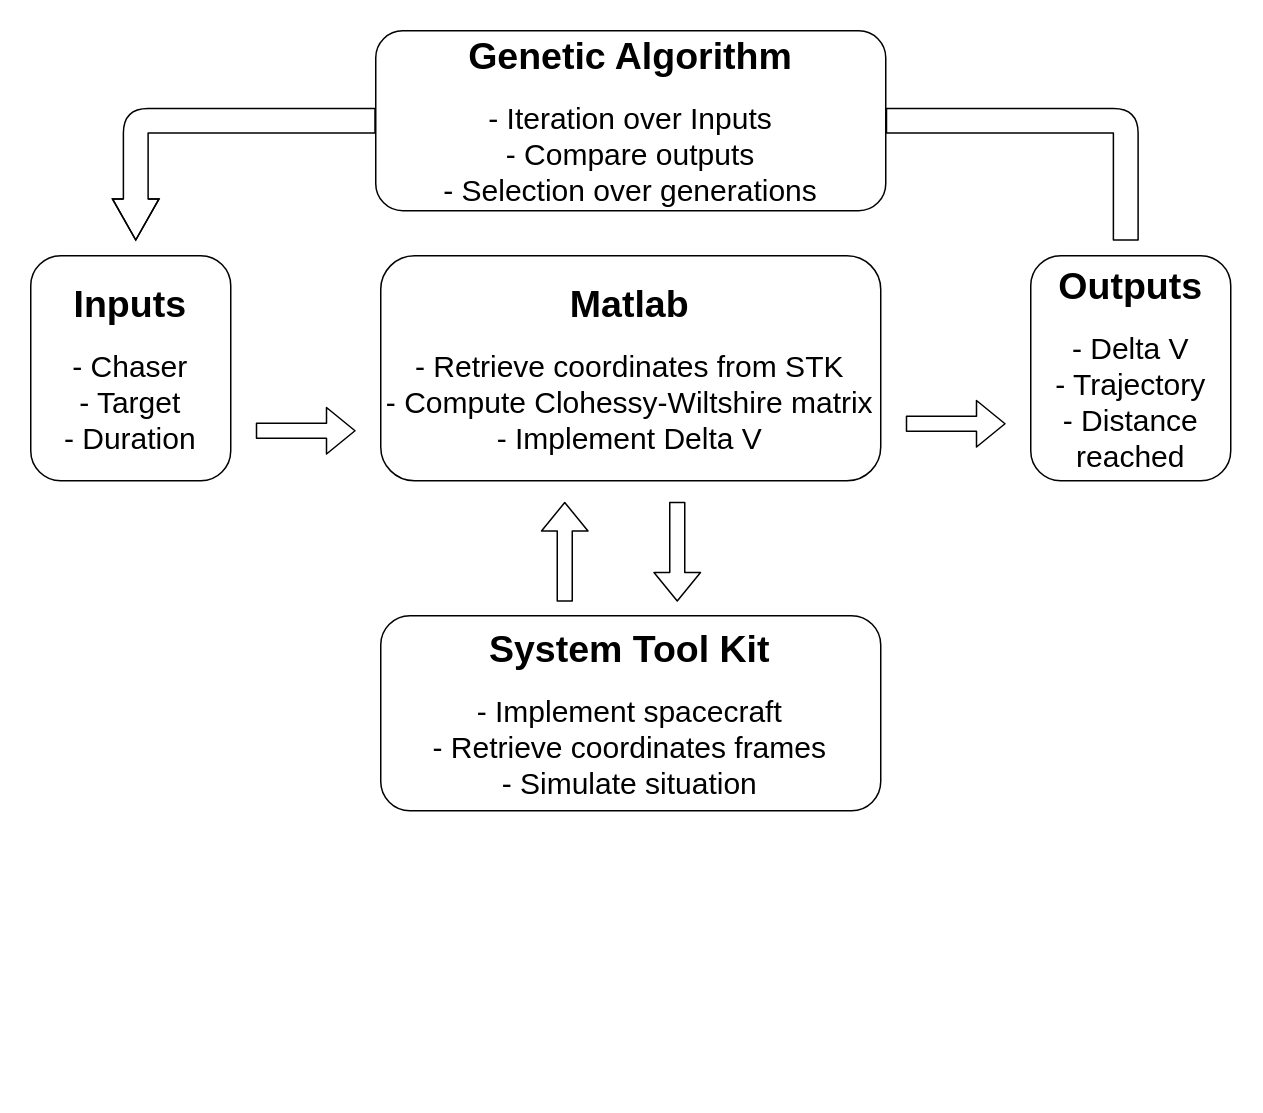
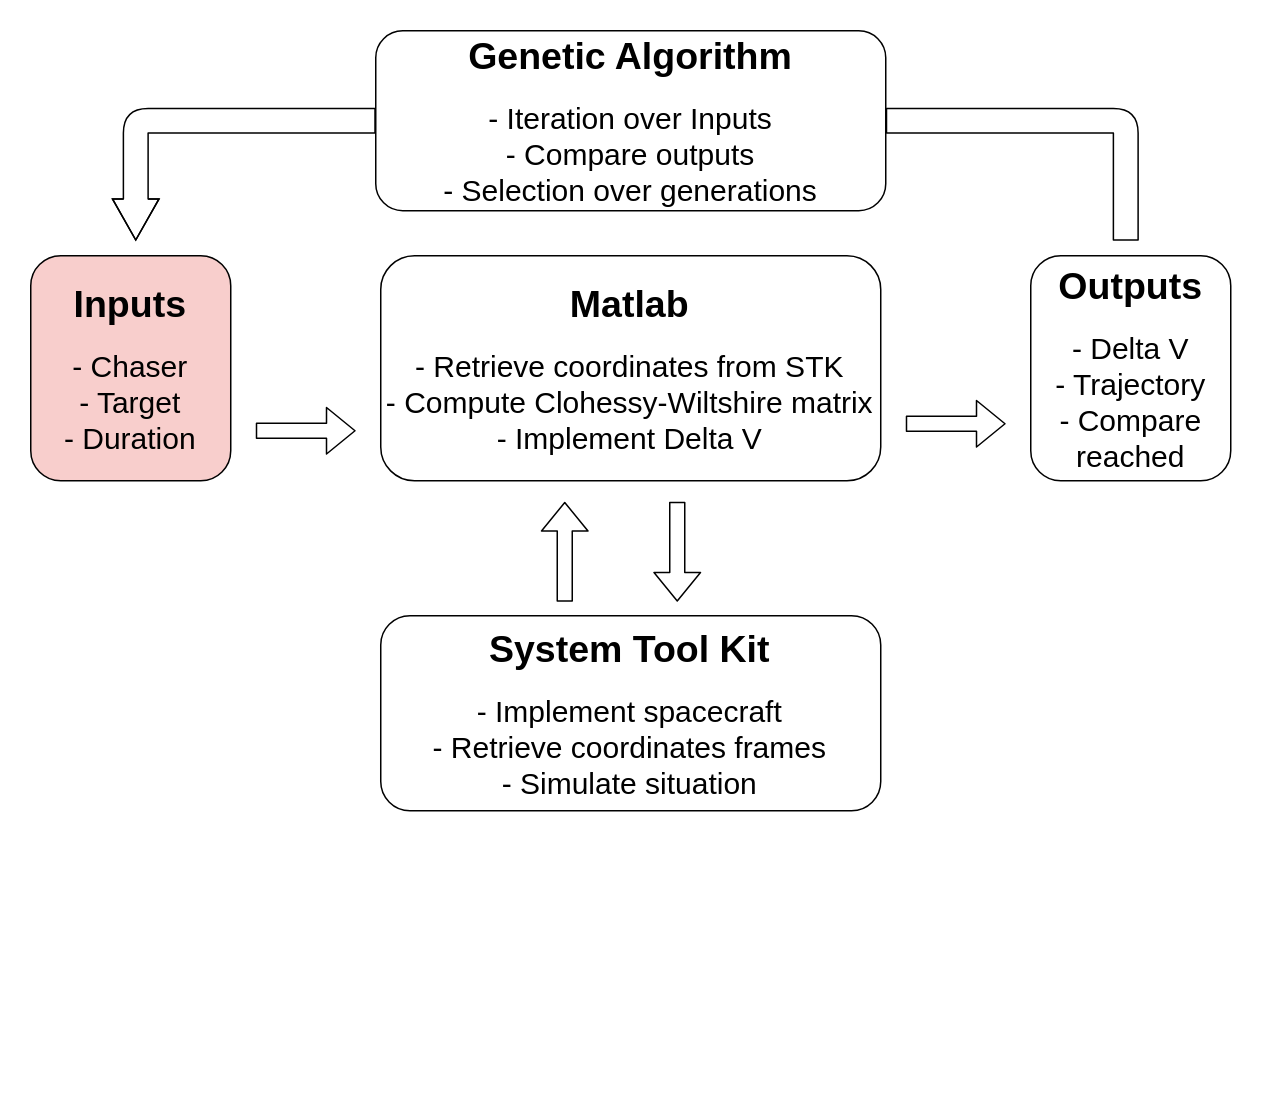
(131, 368) -> (131, 368)
(1131, 368) -> (1131, 368)
